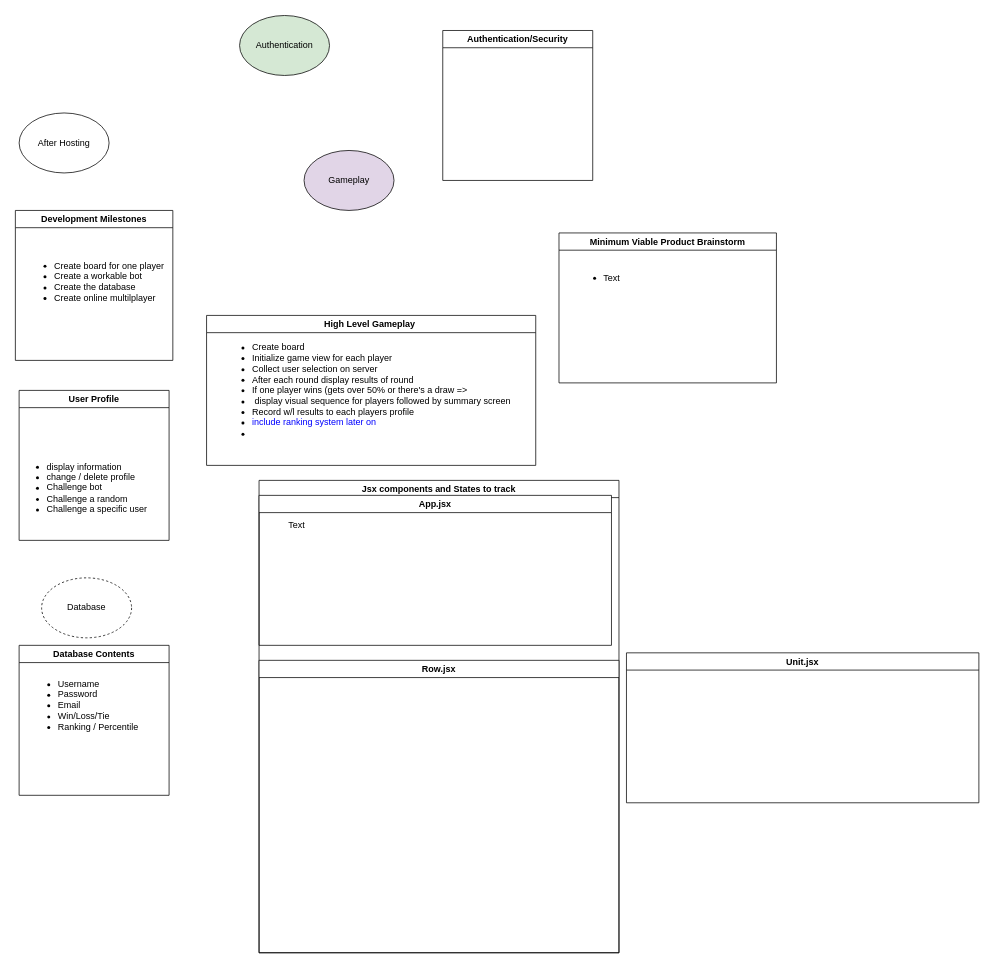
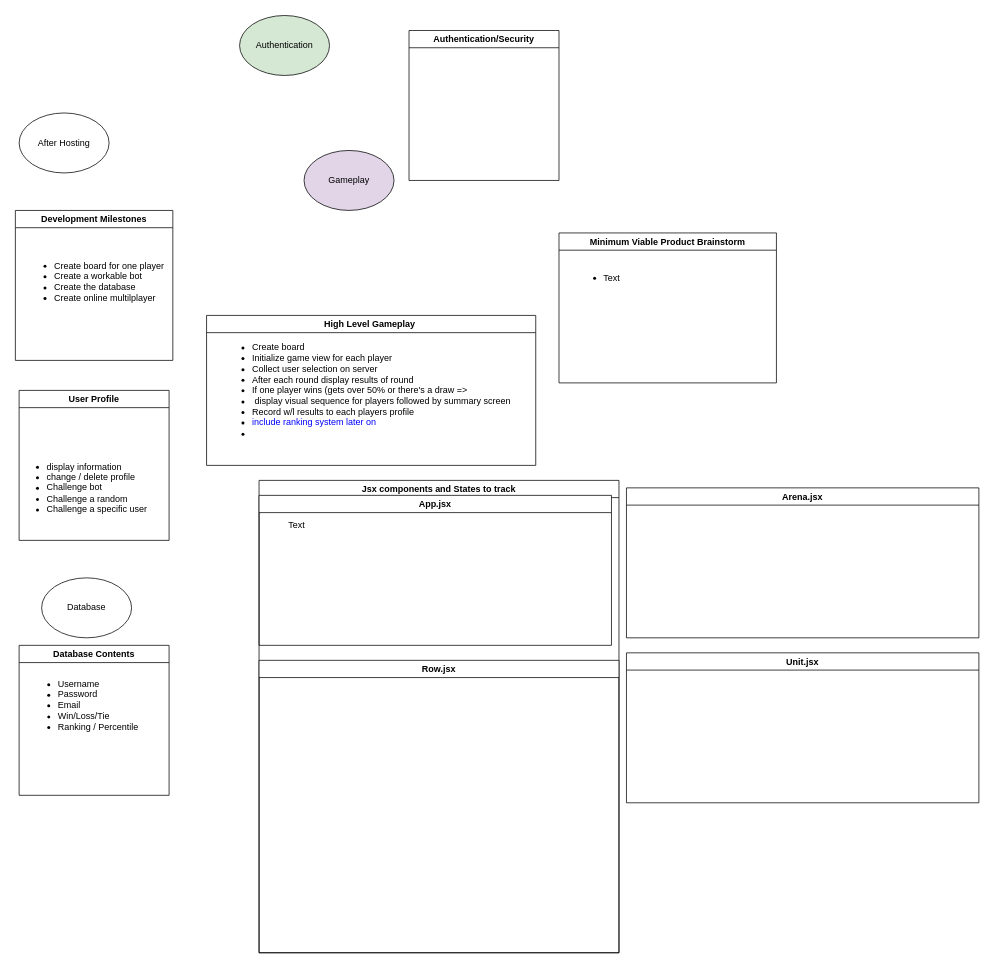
(518, 105) -> (484, 105)
none -> (803, 563)
(87, 608) -> (87, 608)
